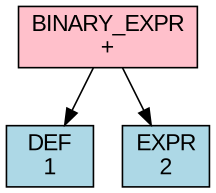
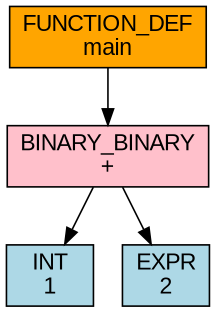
(108, 37) -> (108, 156)
none -> (108, 37)
(50, 156) -> (50, 276)
